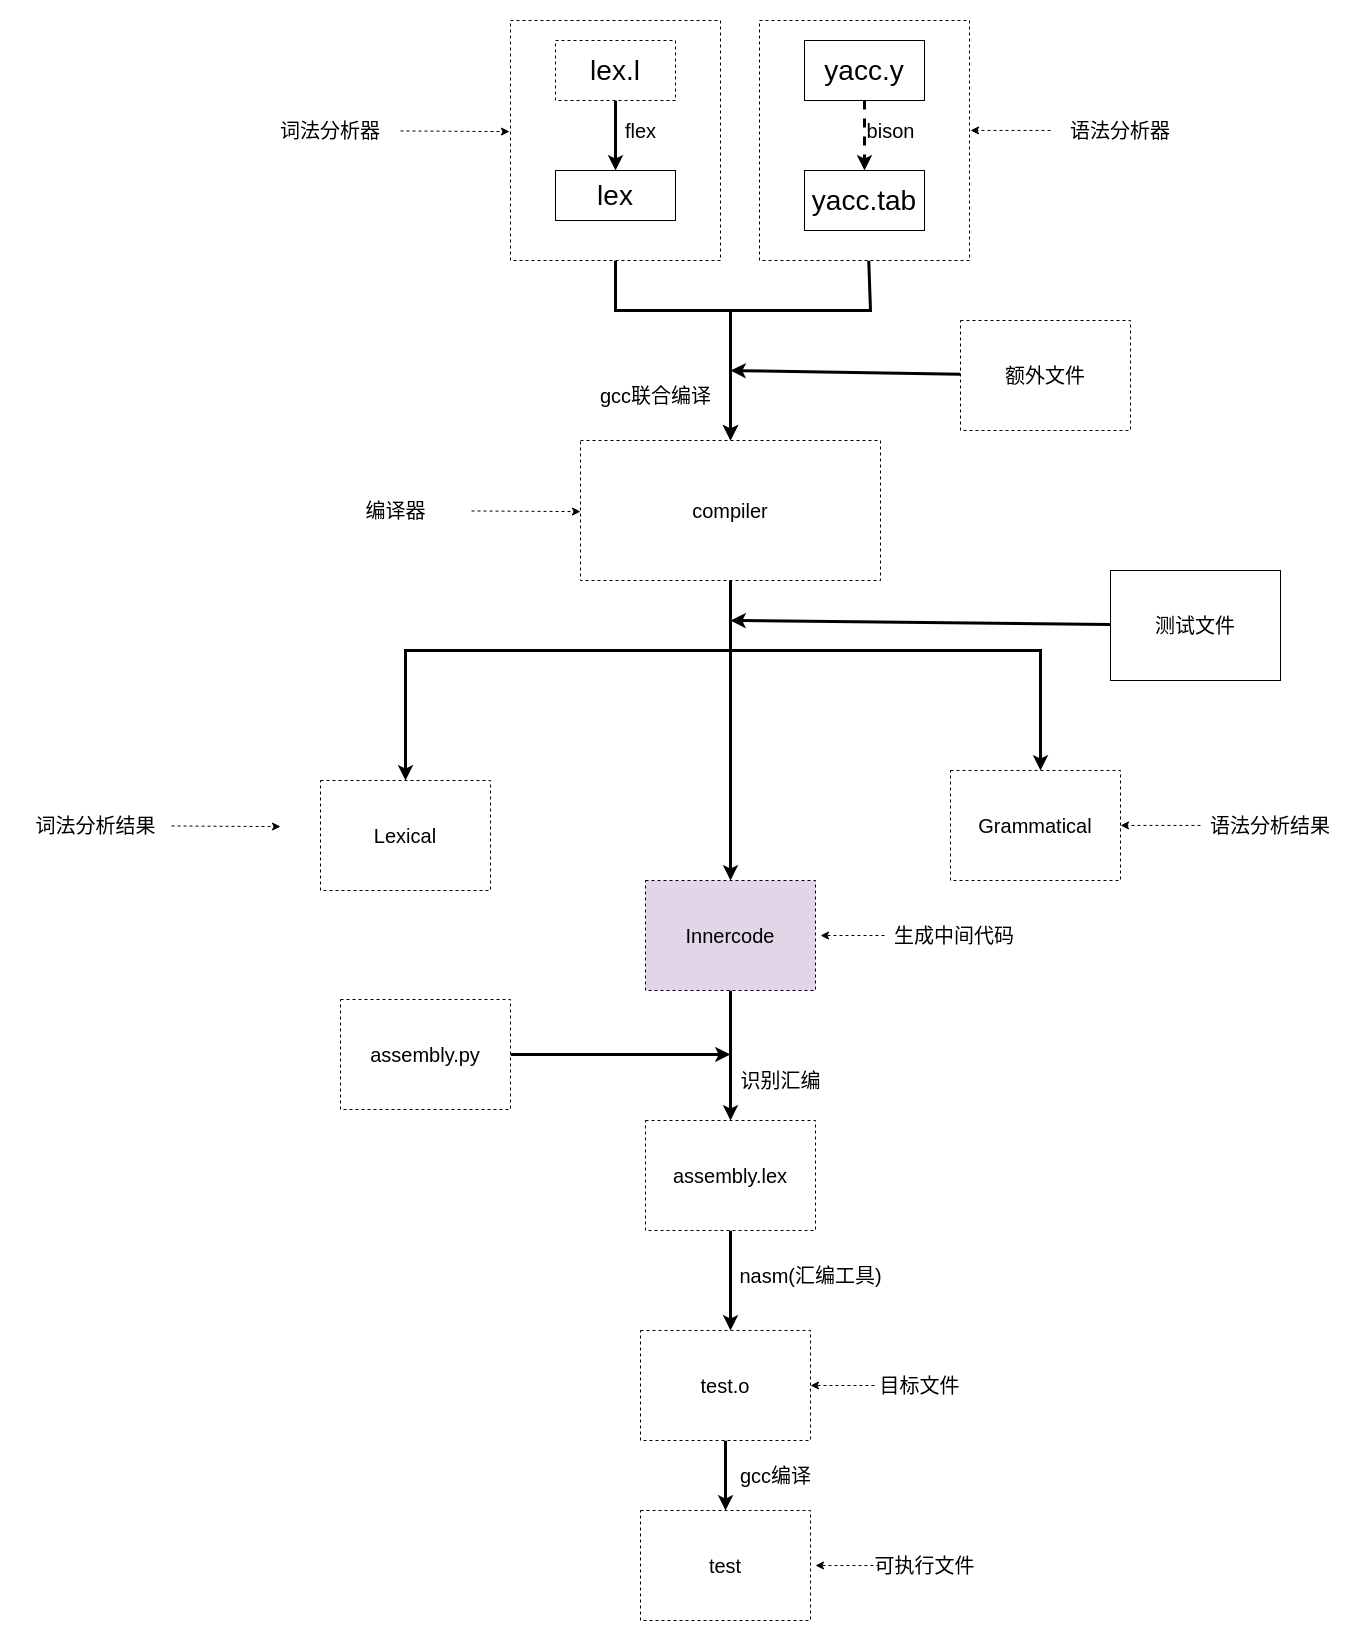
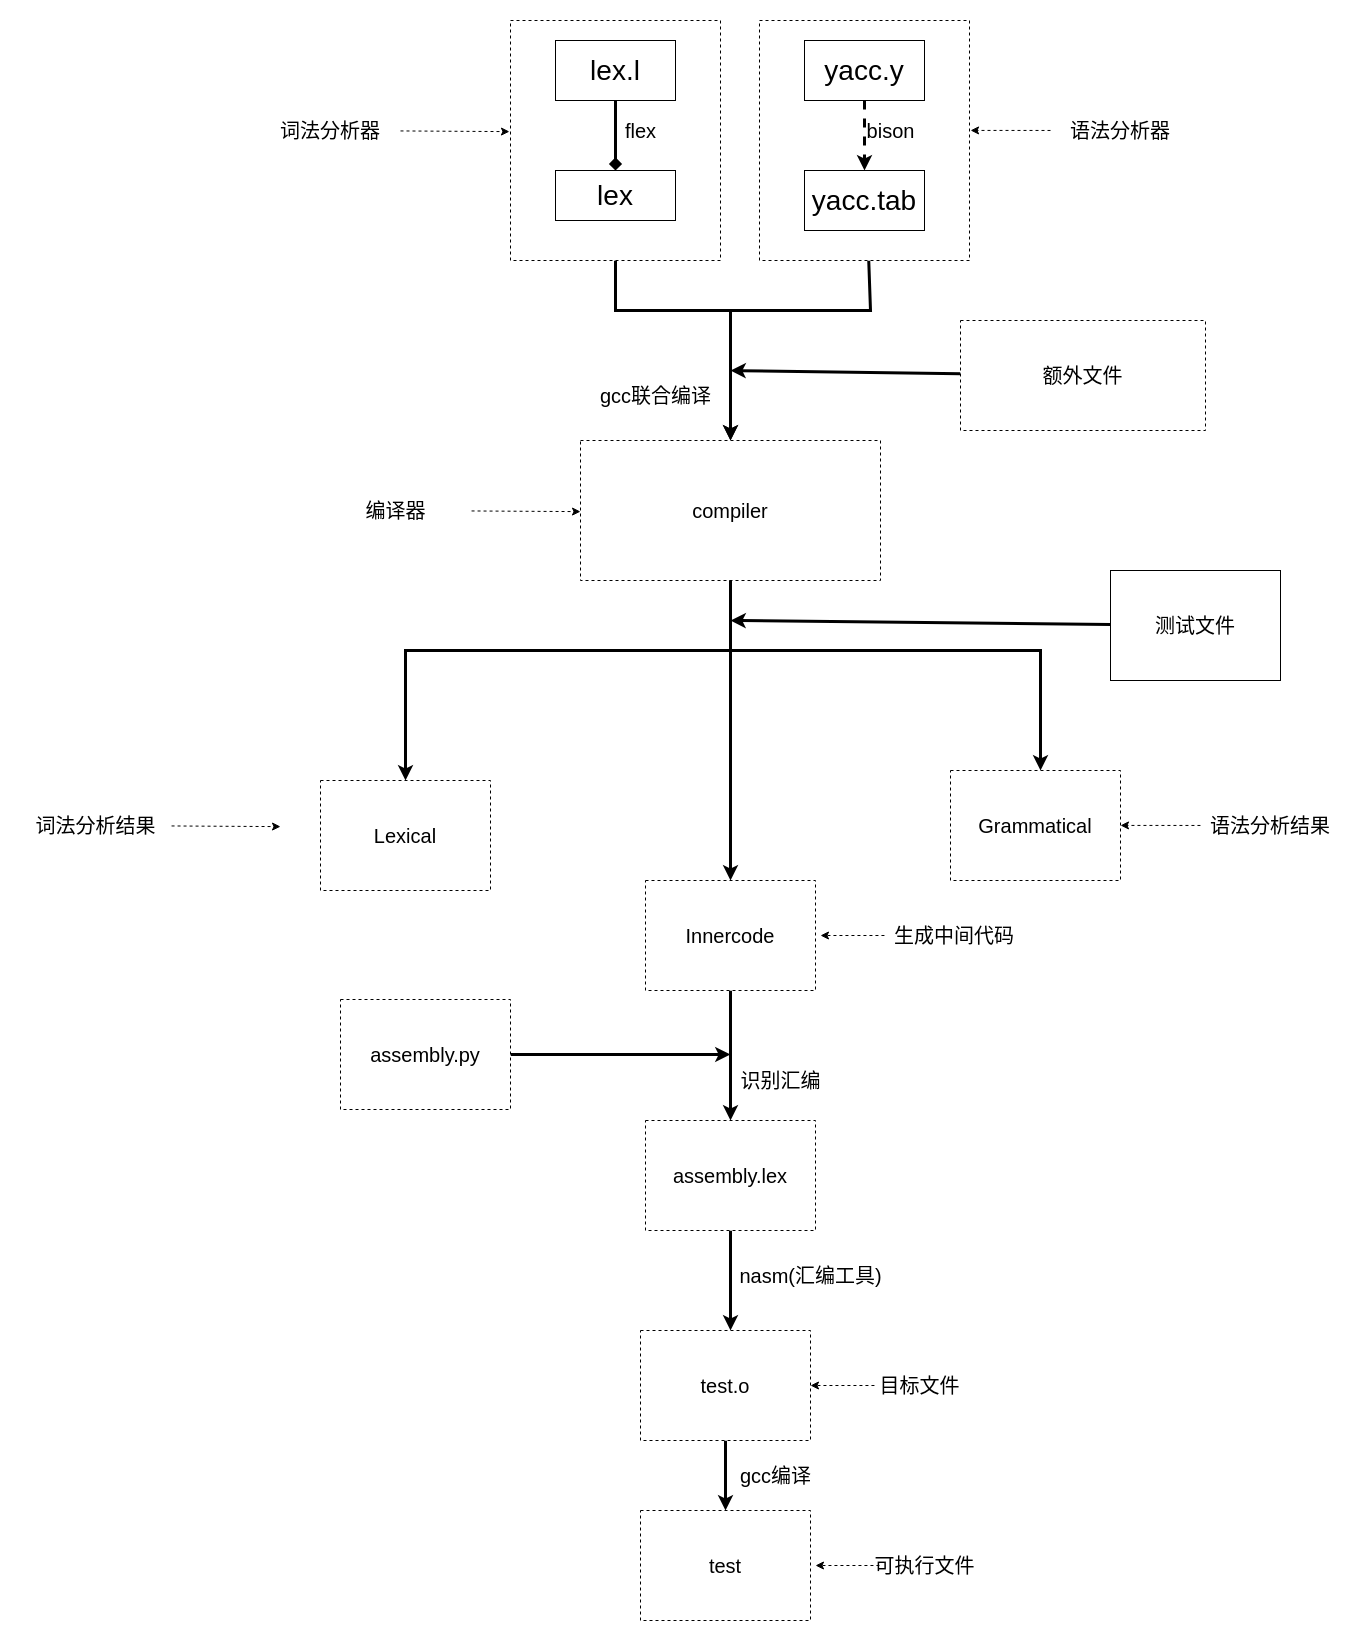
(616, 71) -> (616, 71)
(616, 157) -> (616, 157)
(1046, 376) -> (1083, 376)
(731, 936) -> (731, 936)
